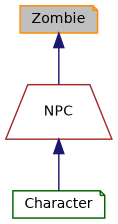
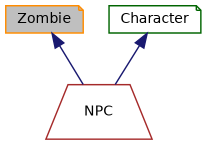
(59, 172) -> (127, 65)
